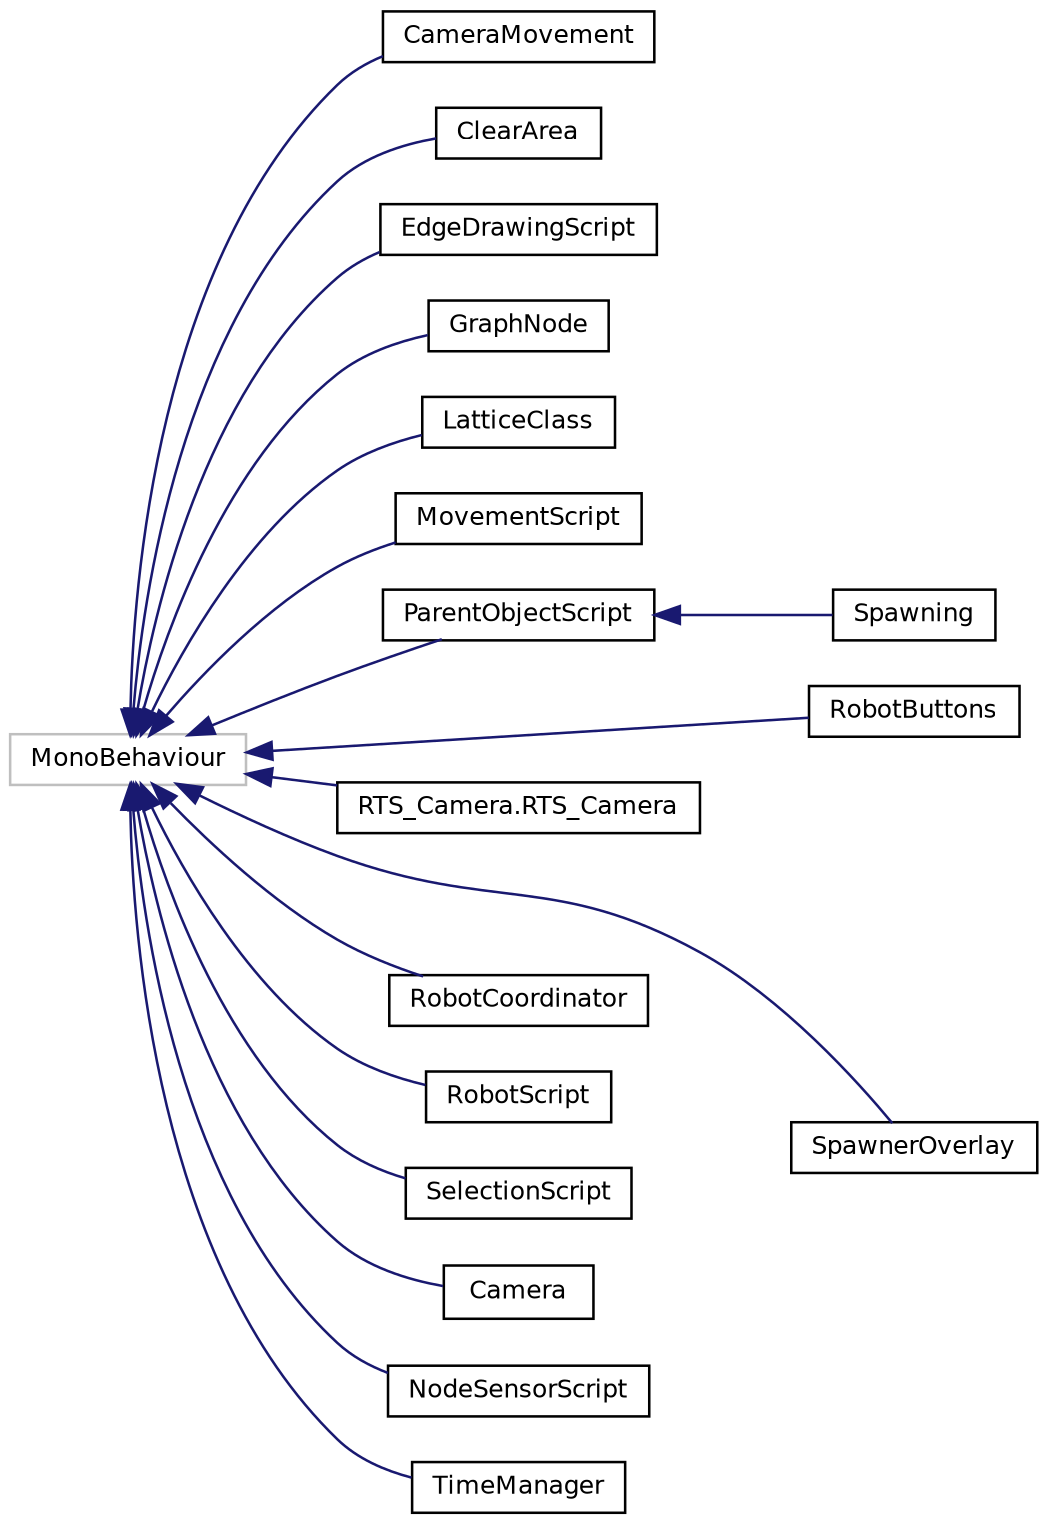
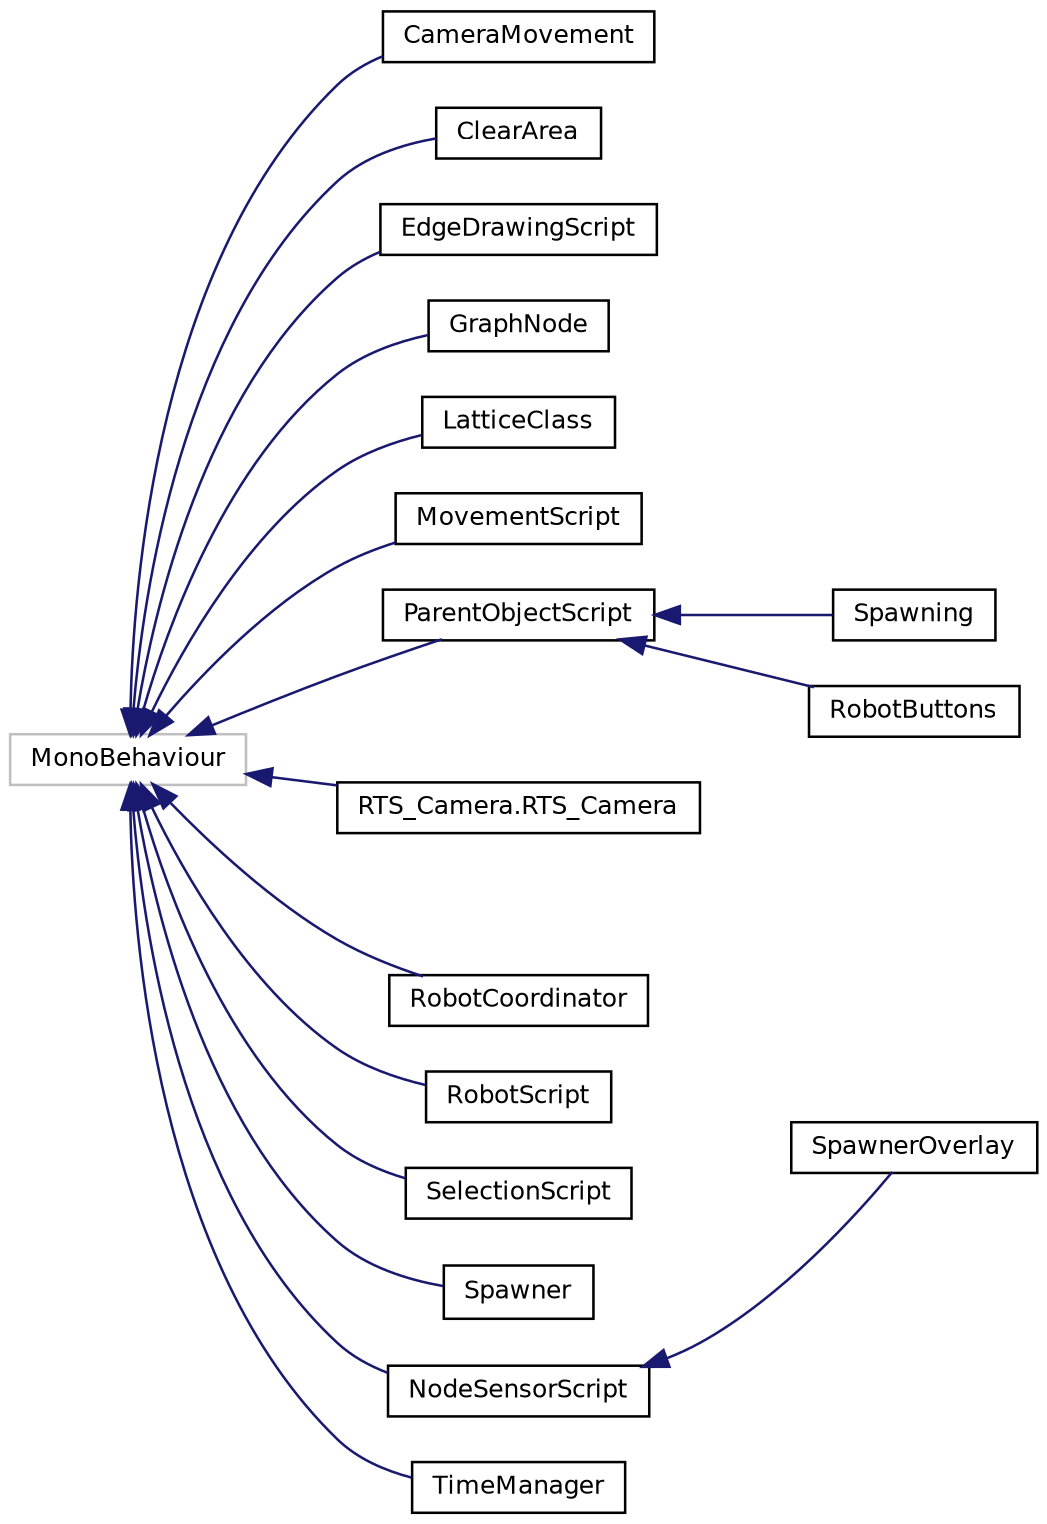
(541, 734) -> (729, 666)
(575, 904) -> (790, 1278)
(519, 1292) -> (519, 1292)
